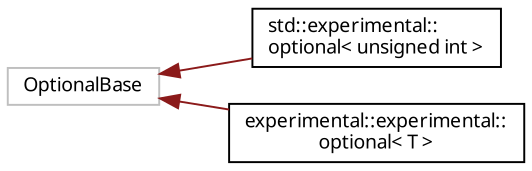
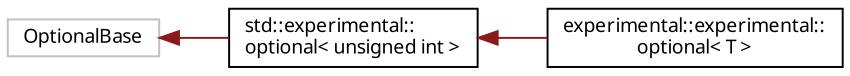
(204, 106) -> (523, 38)
